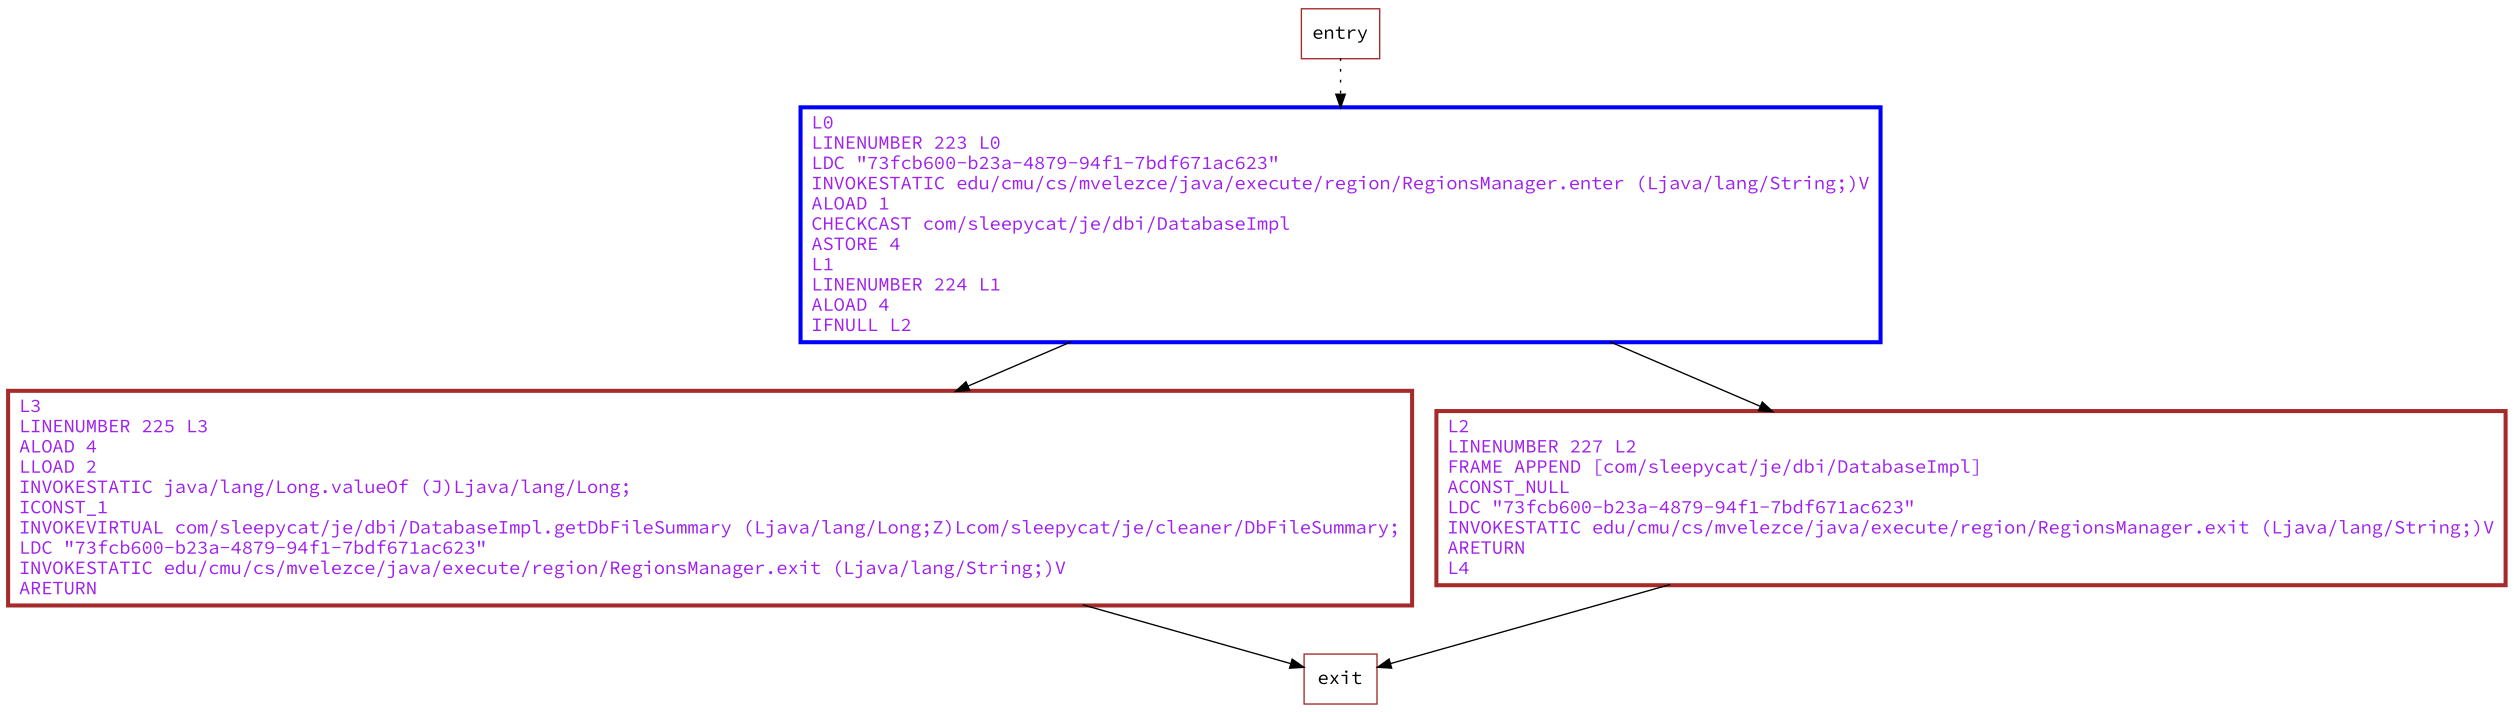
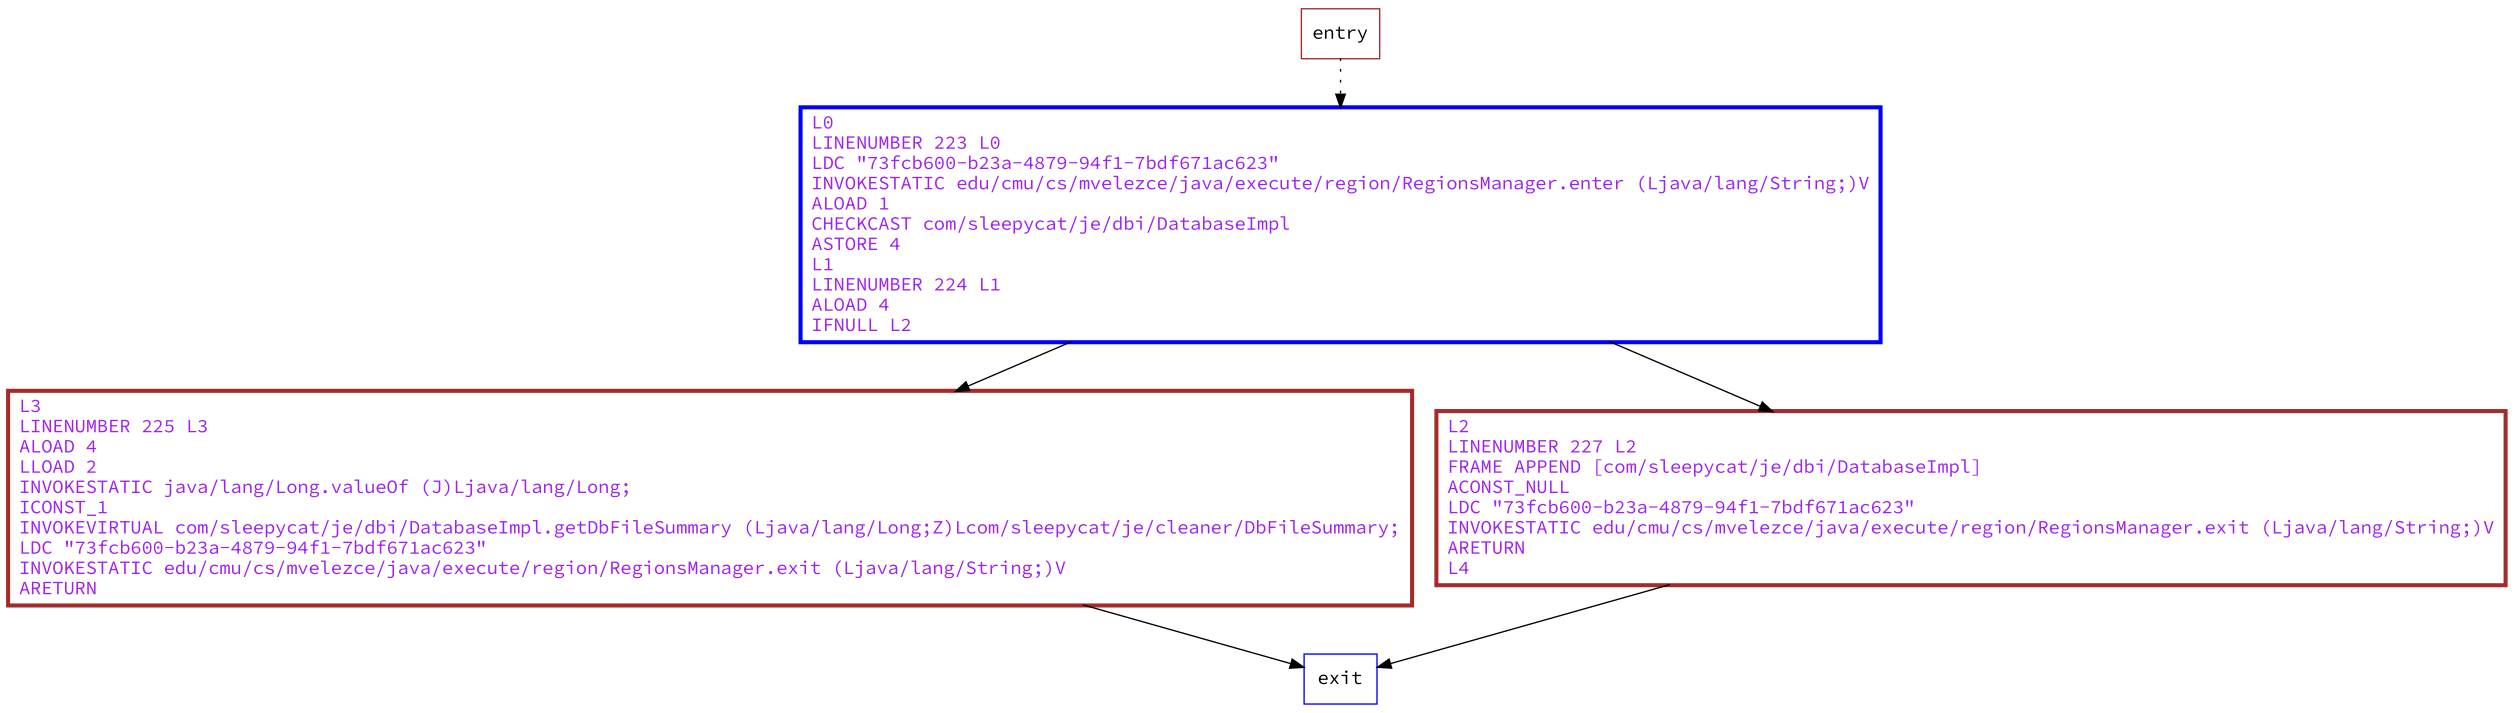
(1341, 679) -> (1341, 679)
